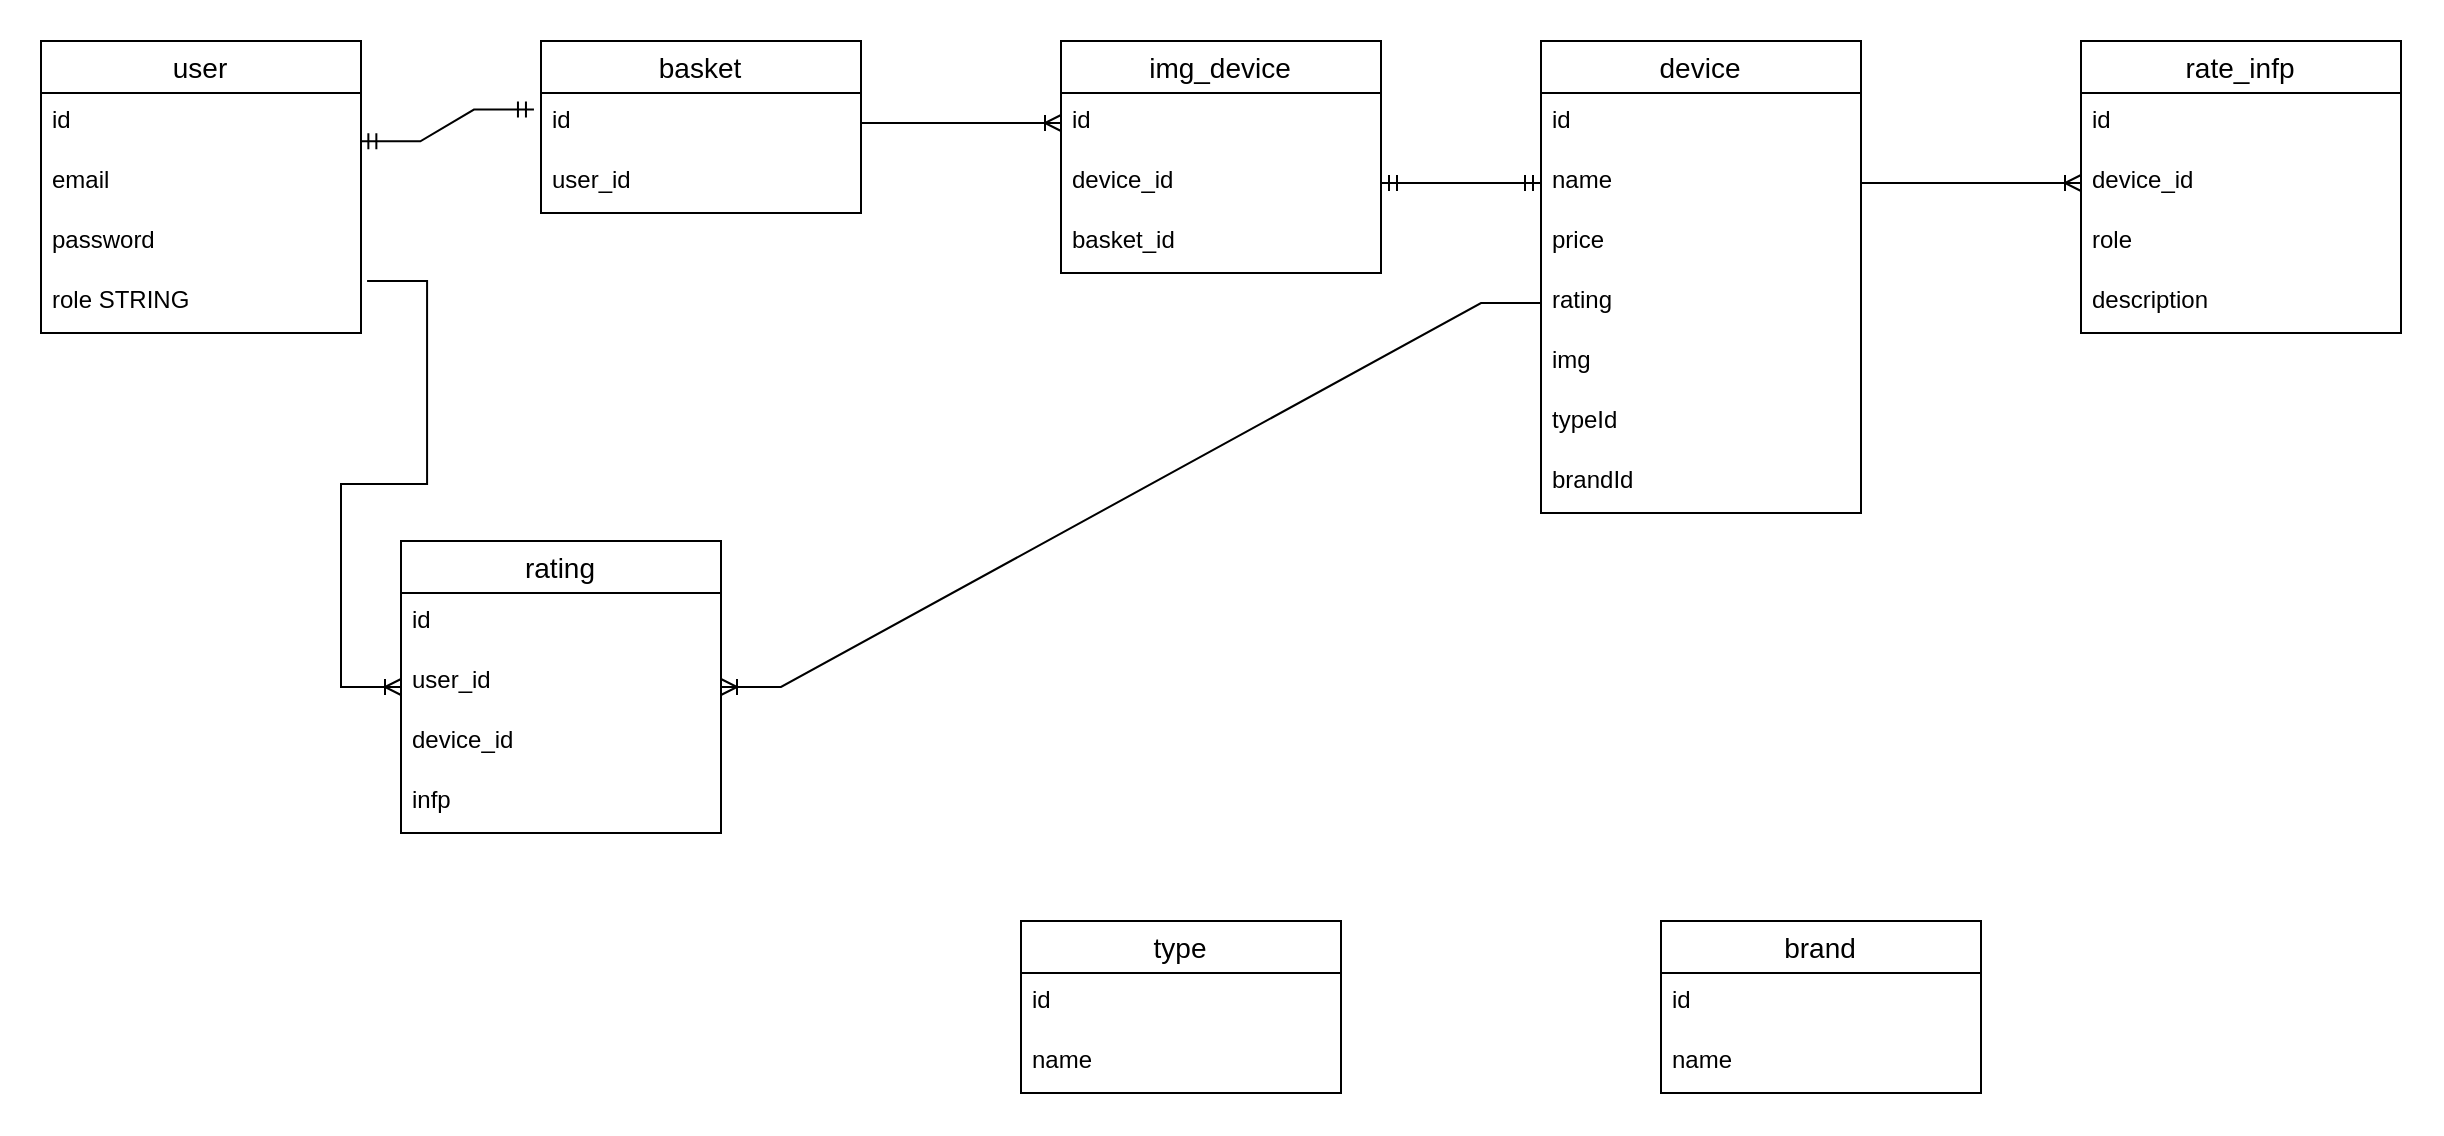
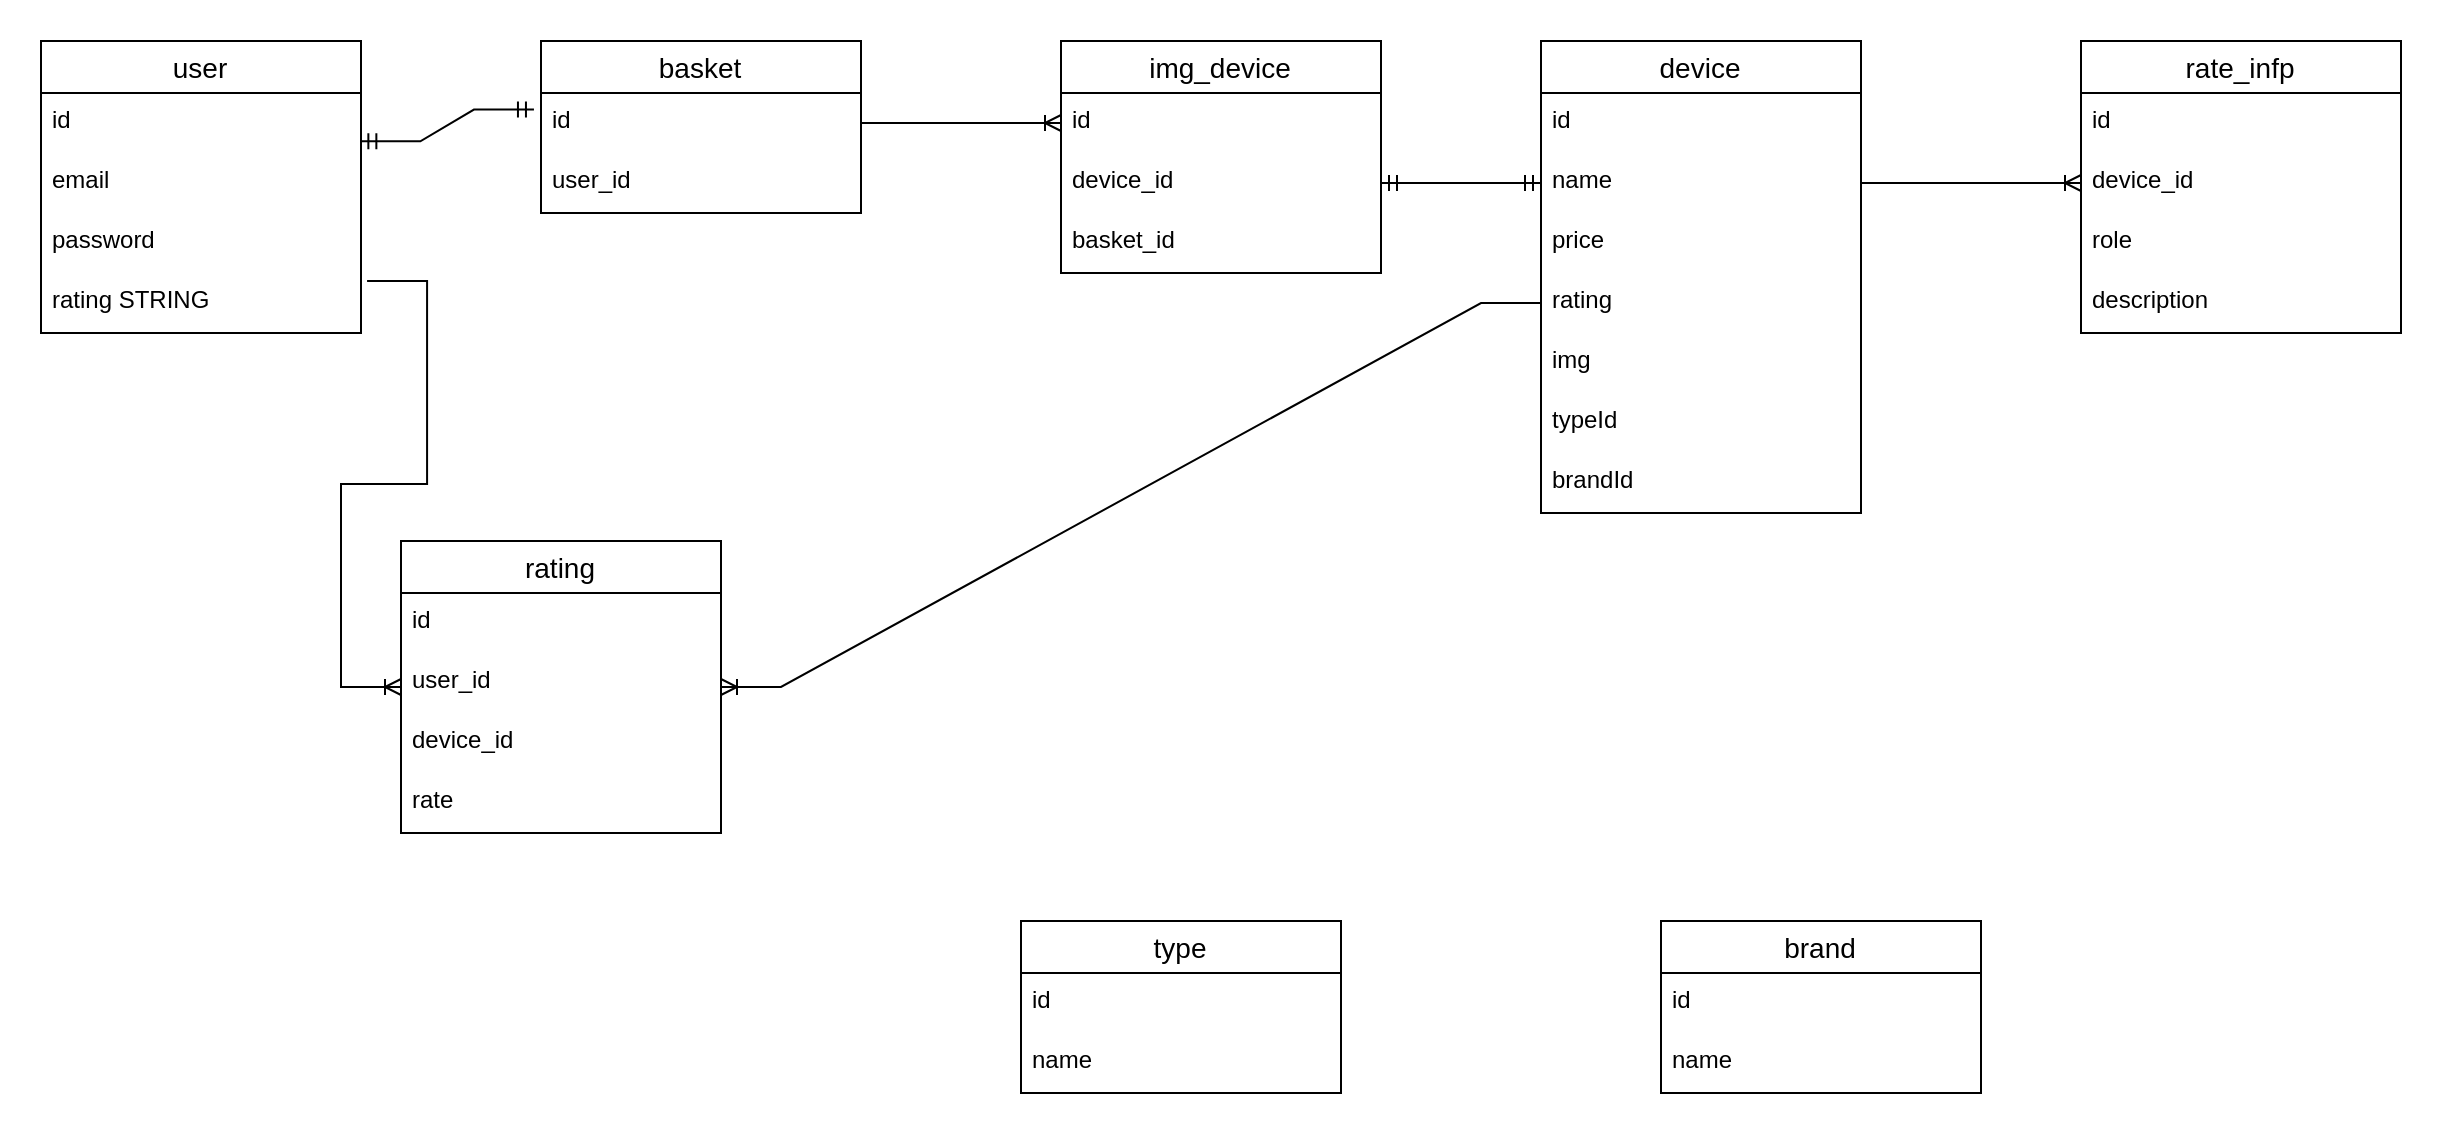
(121, 301) -> (134, 301)
(437, 801) -> (440, 801)
